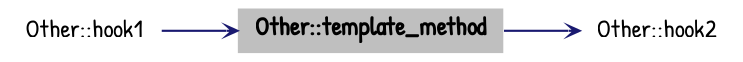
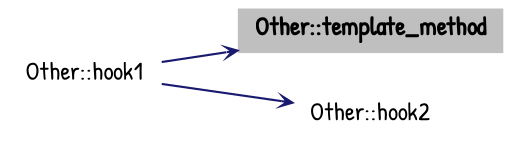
(536, 31) -> (222, 93)
